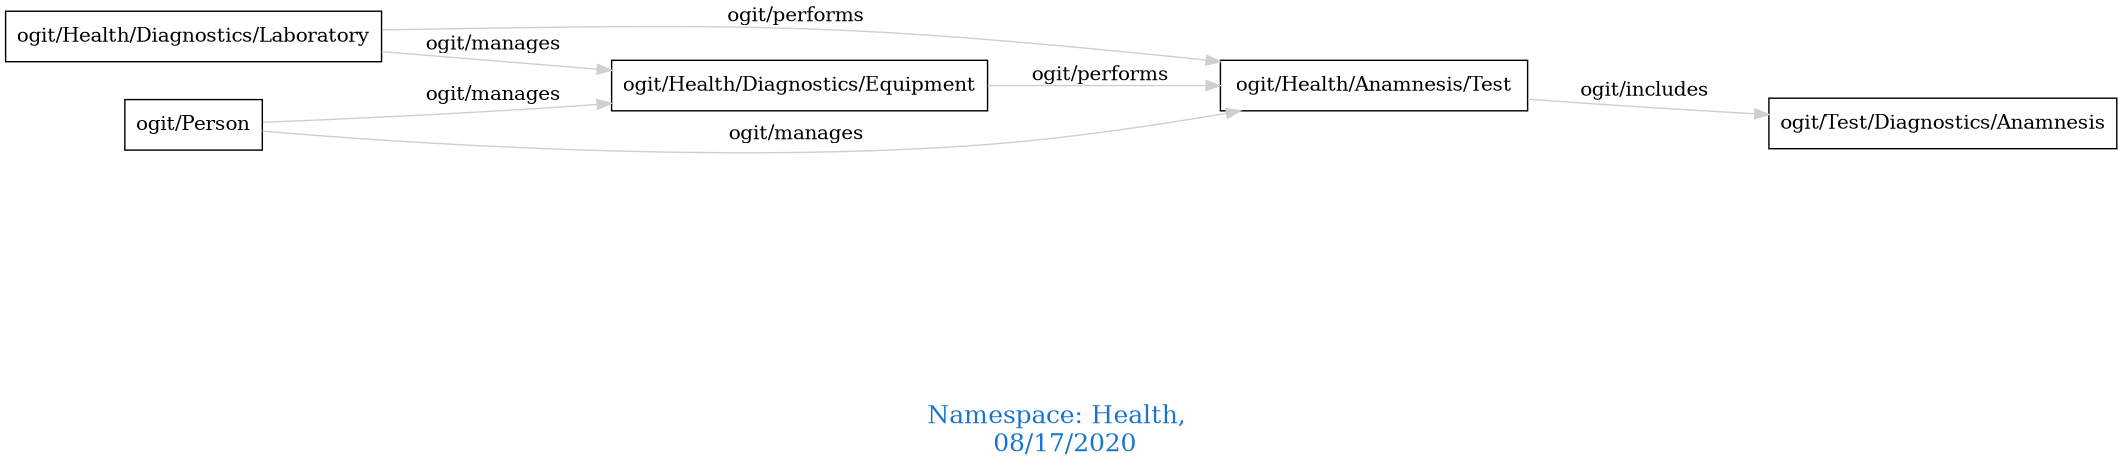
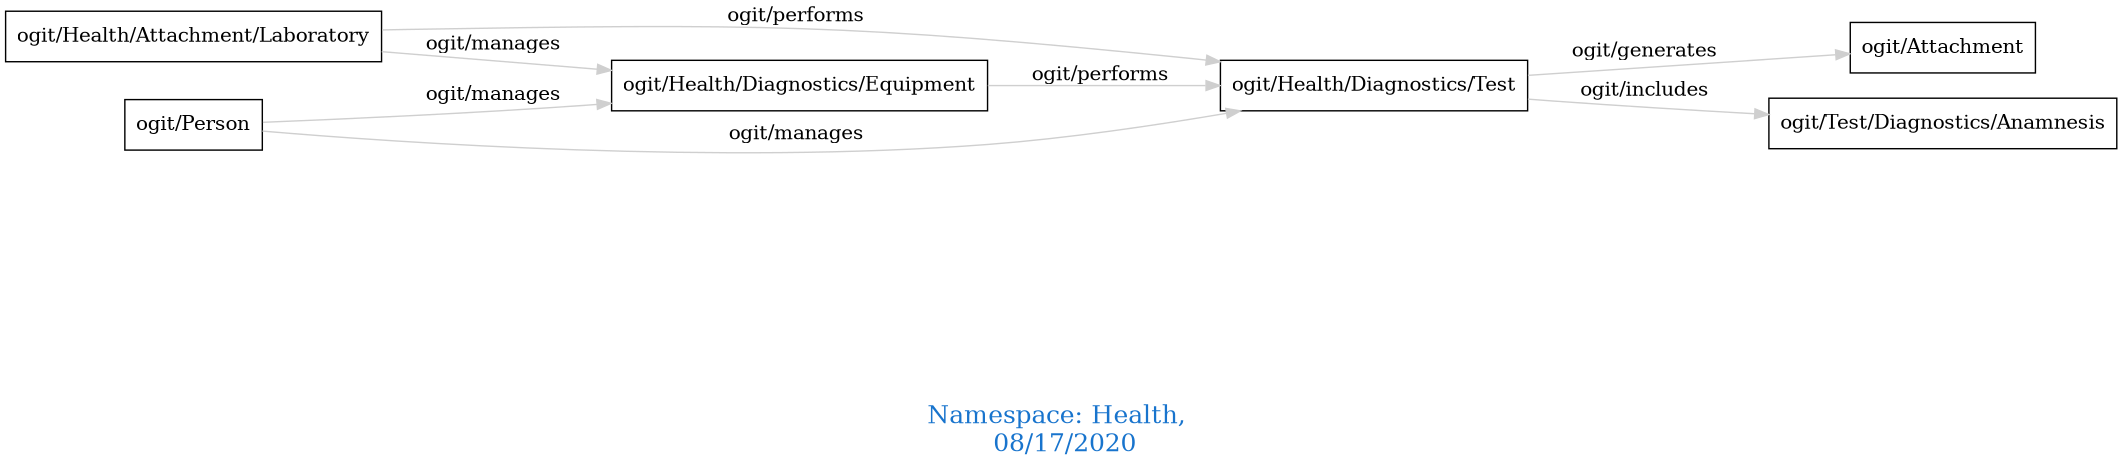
(194, 36) -> (194, 36)
none -> (1943, 48)
(1374, 86) -> (1374, 86)
